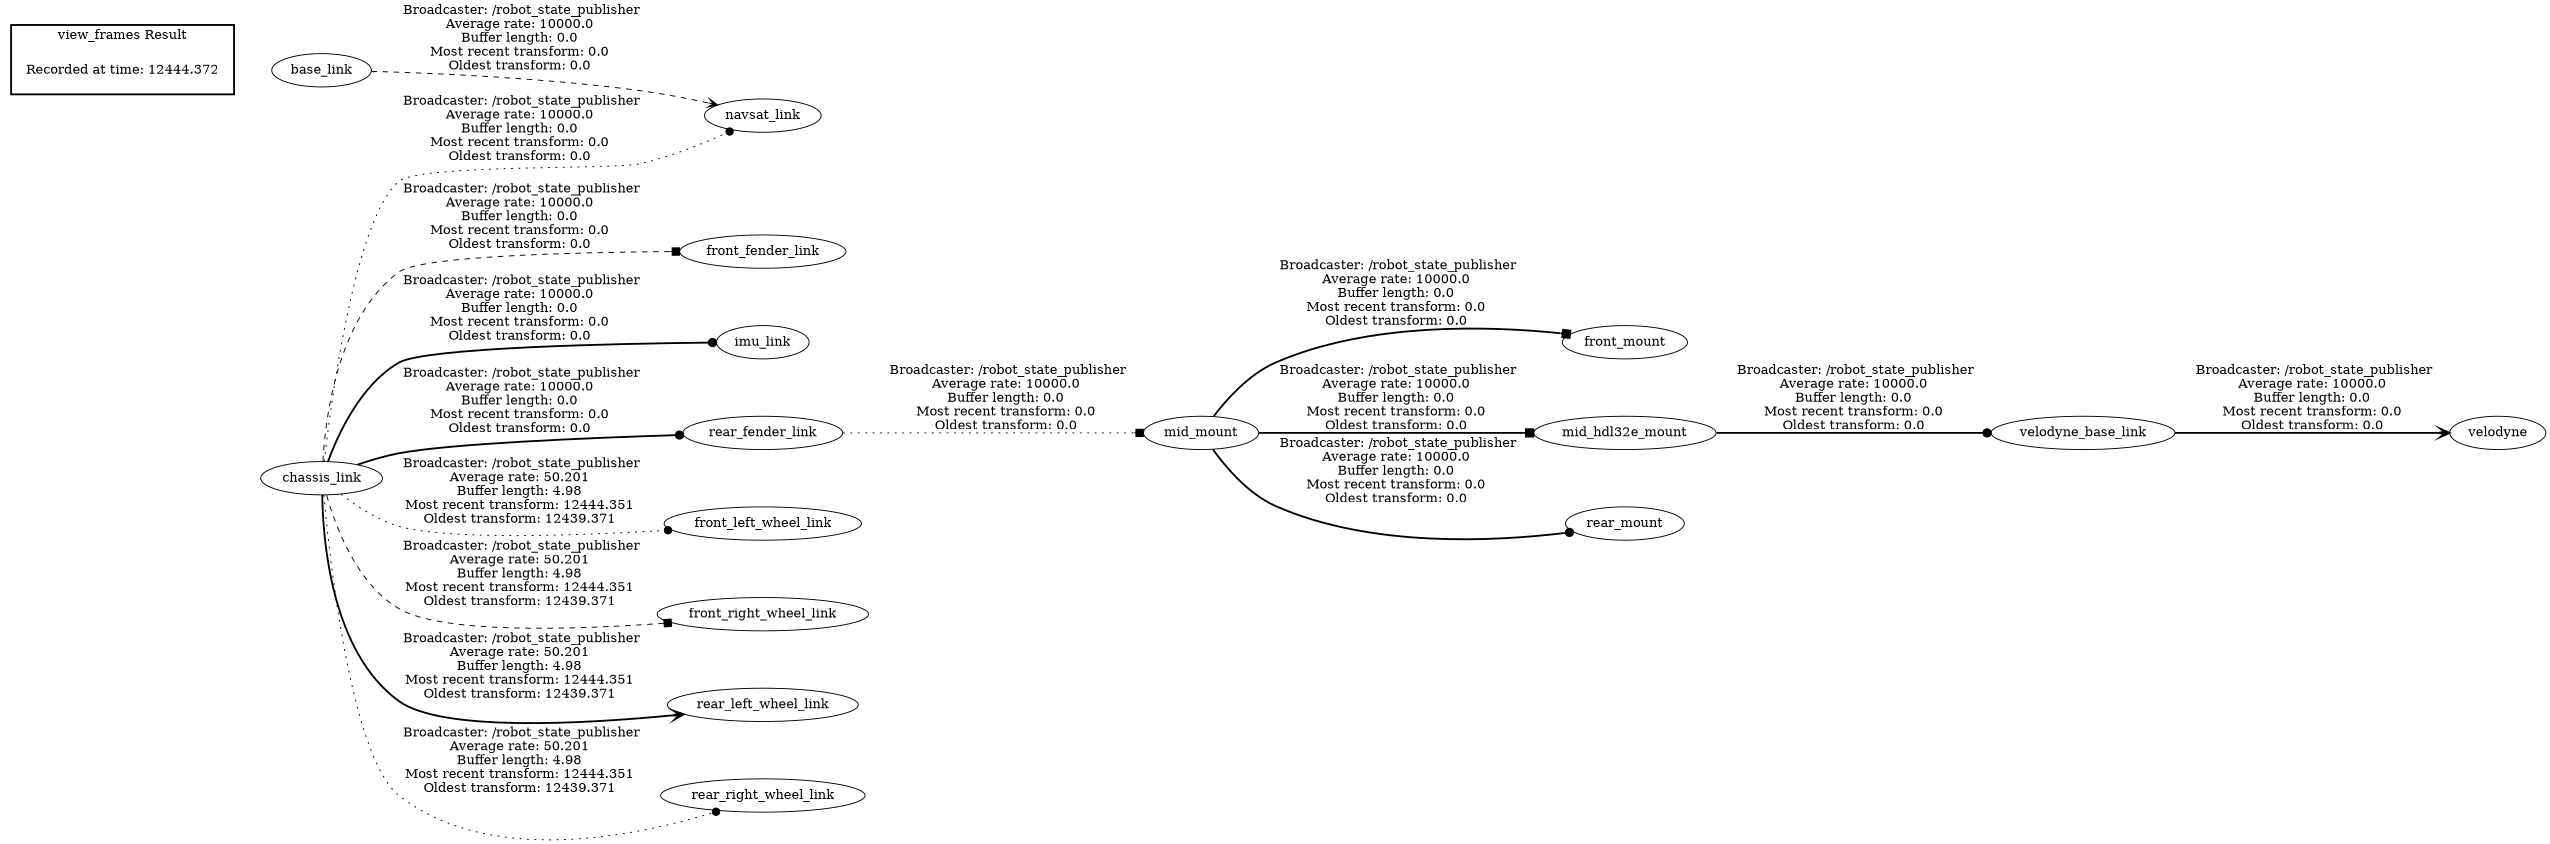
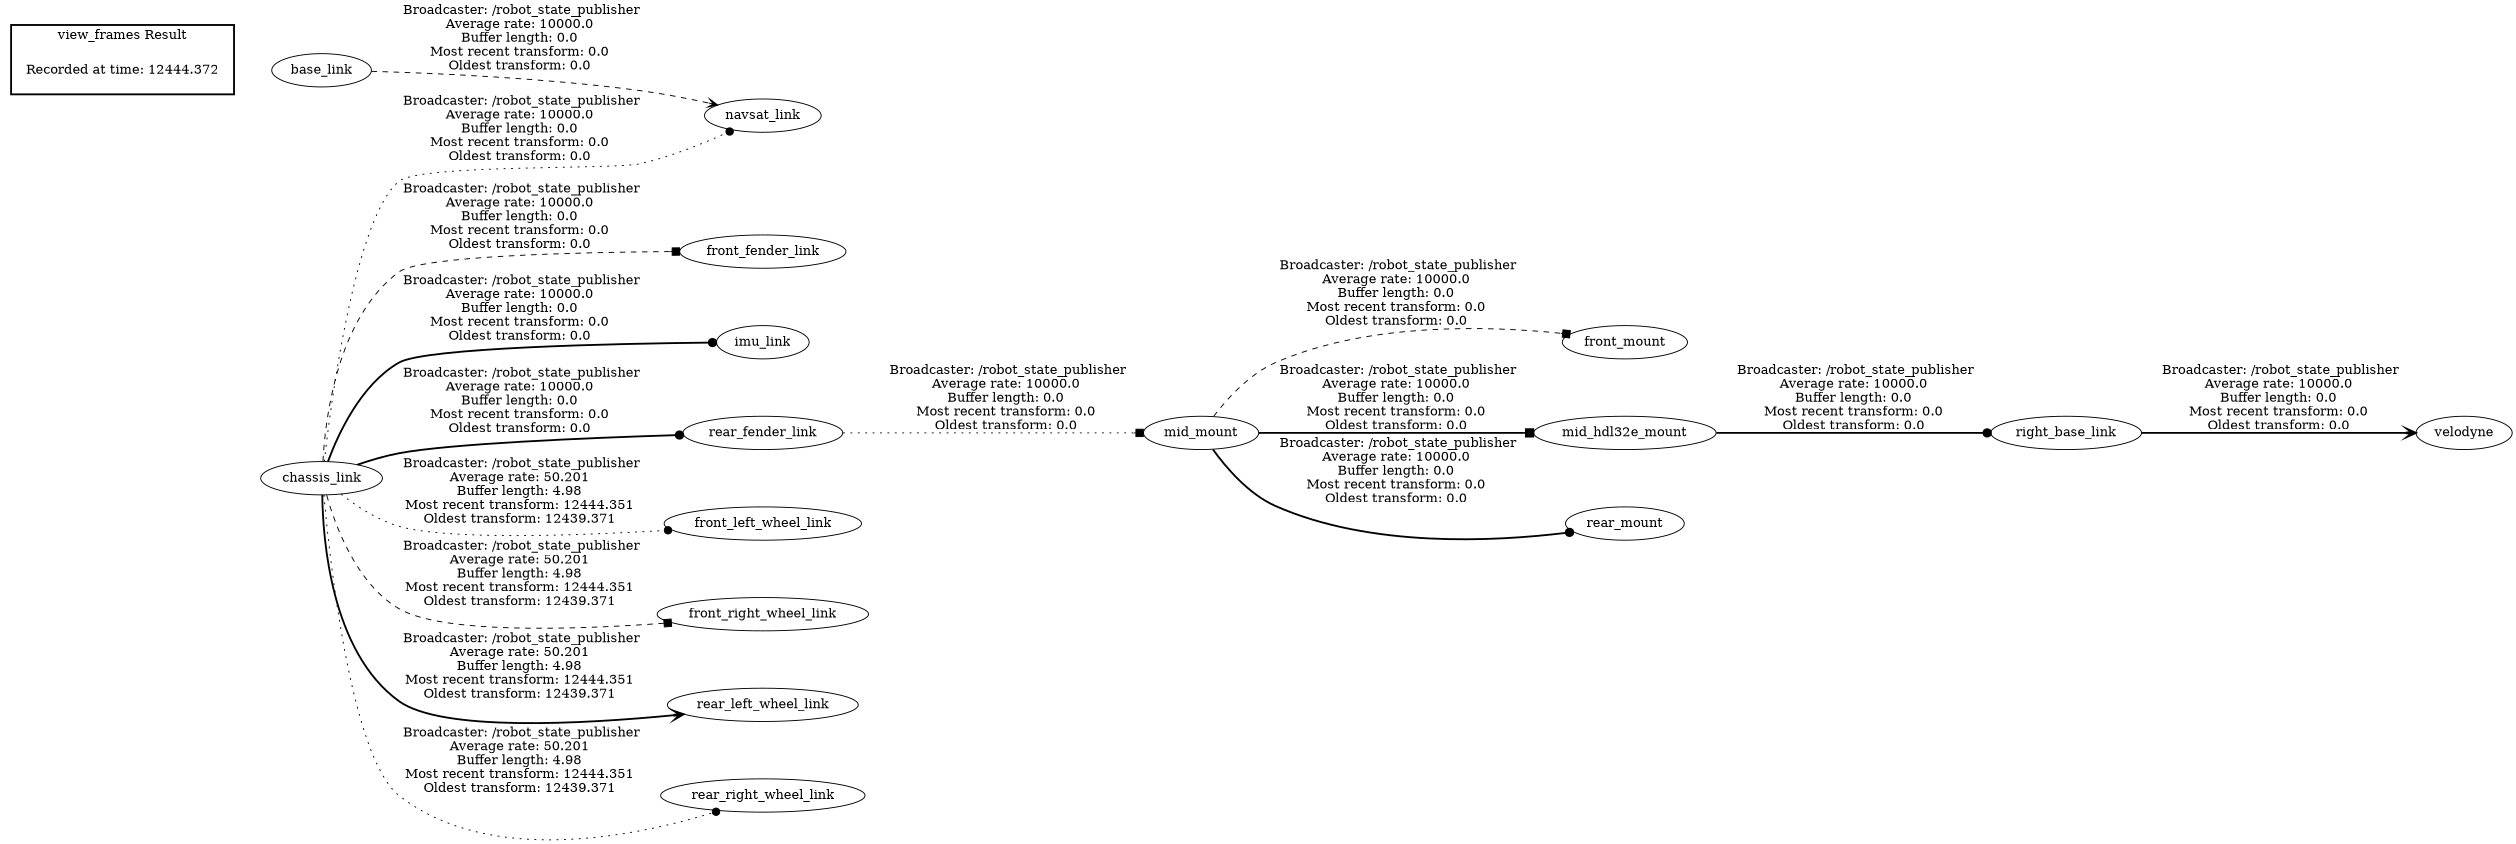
(1375, 336) -> (1375, 336)
(2083, 433) -> (2066, 433)
